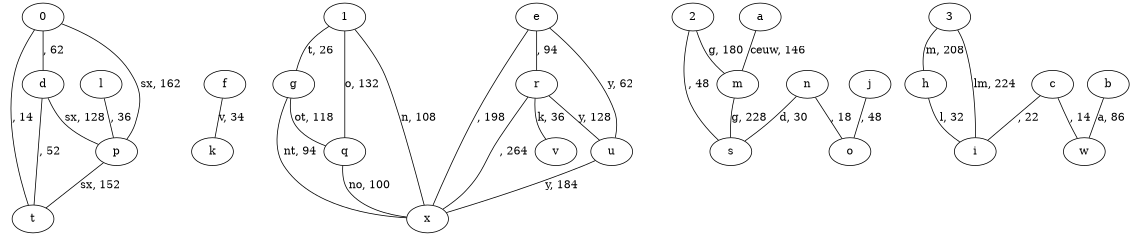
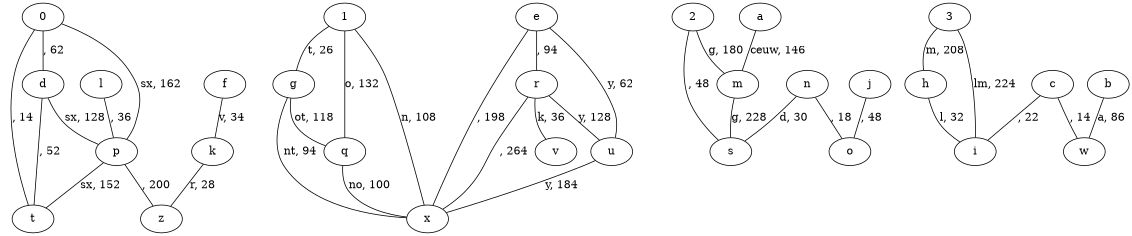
none -> (161, 219)
